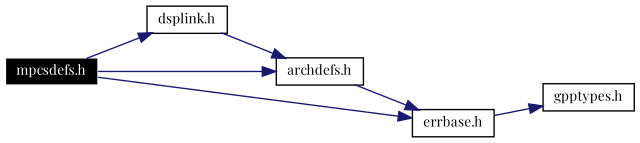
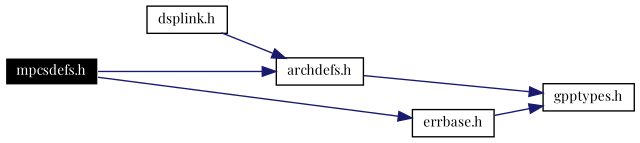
(113, 48) -> none
(380, 95) -> (446, 84)
